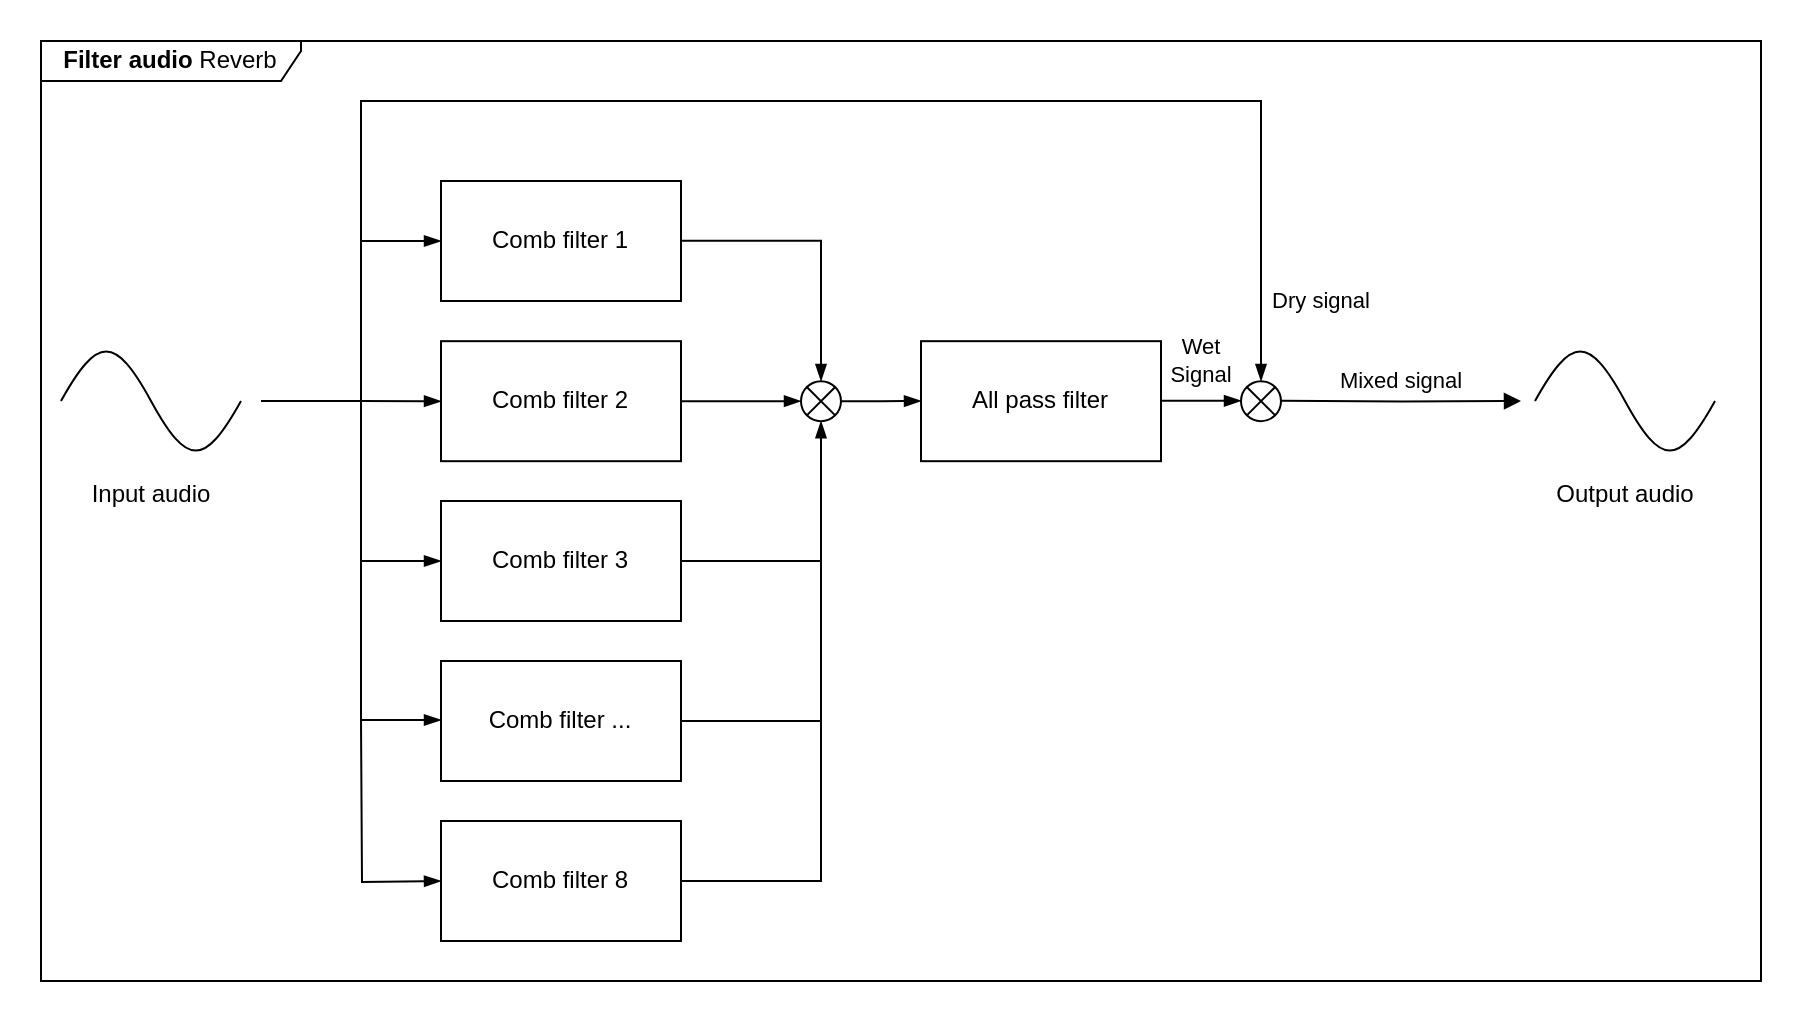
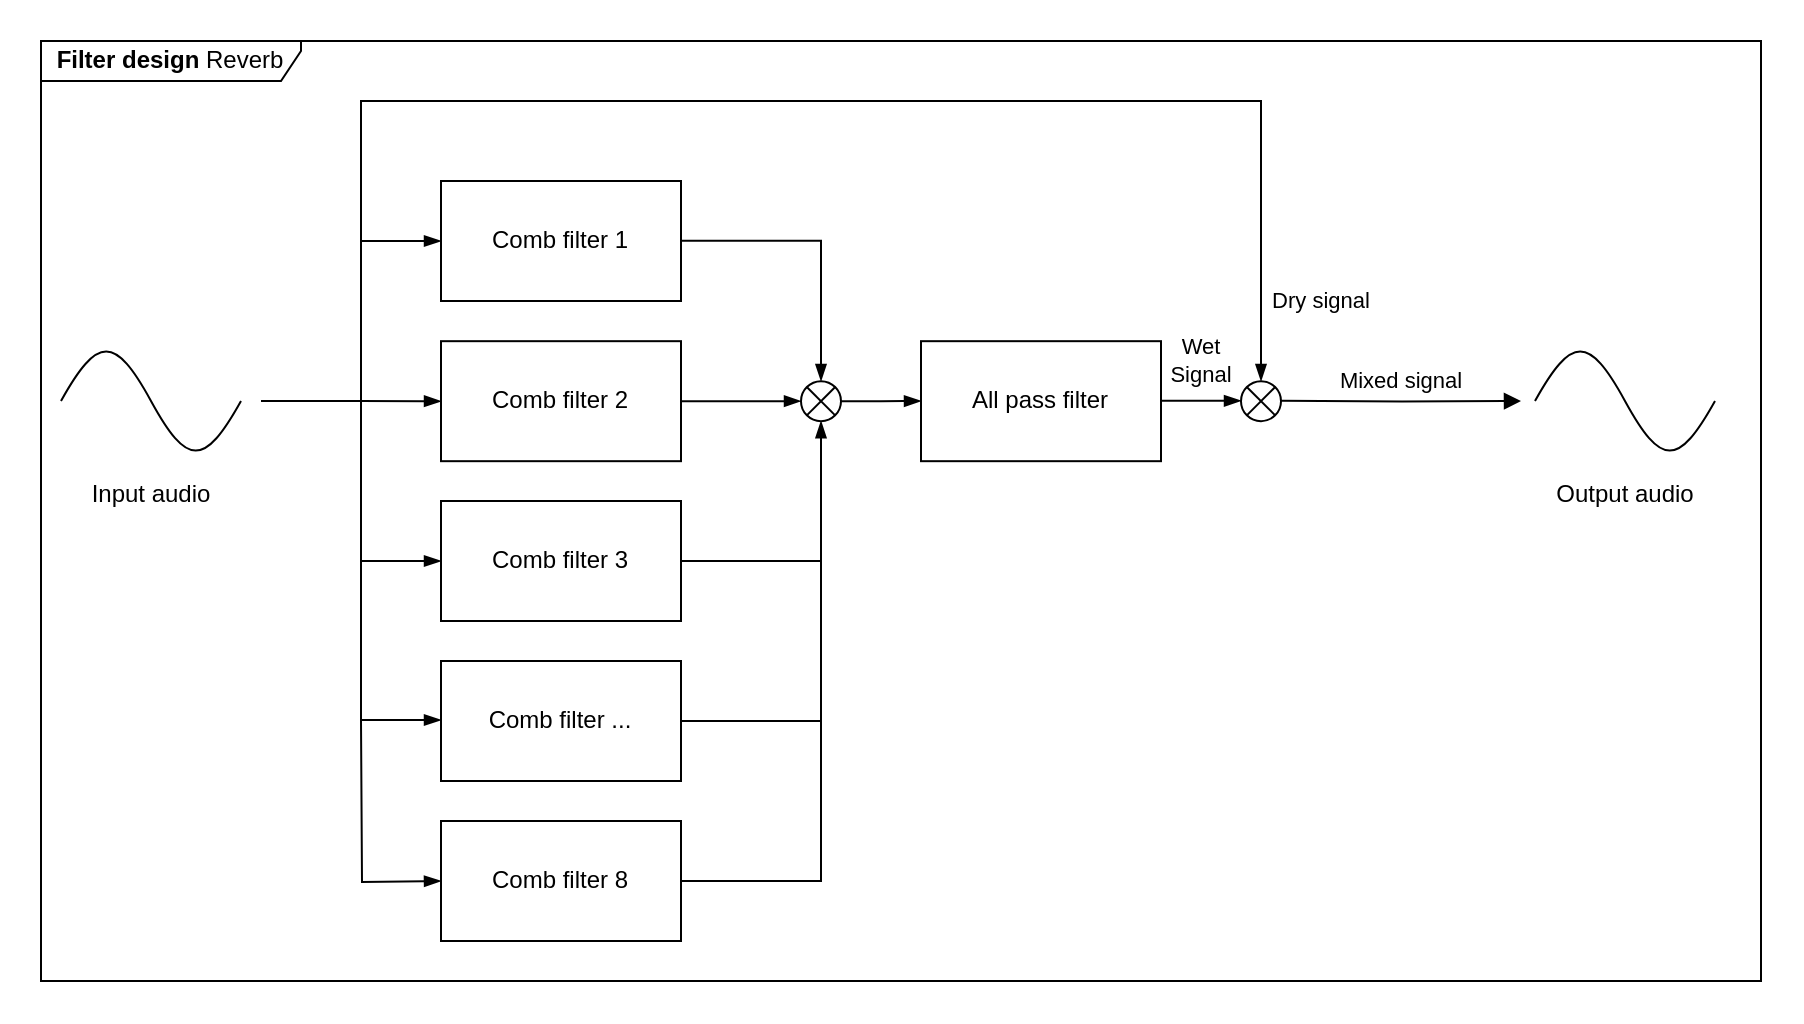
(171, 61) -> (171, 61)
